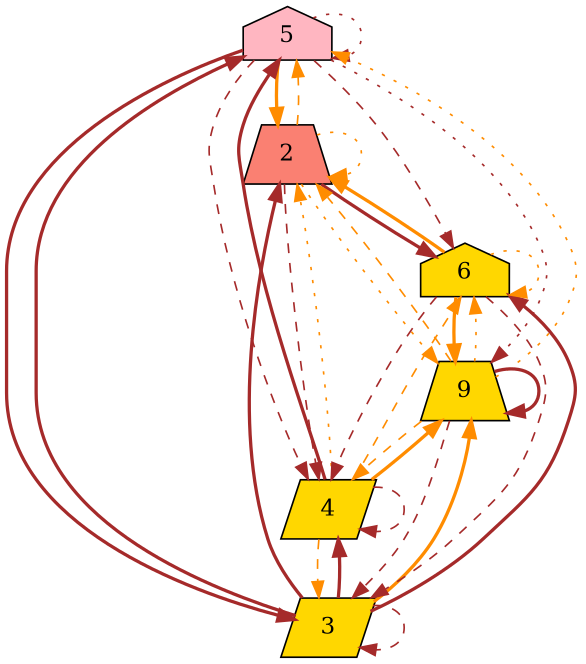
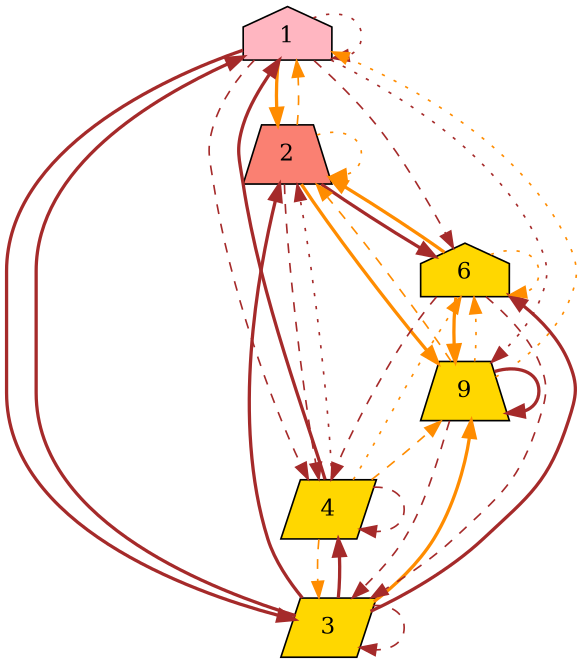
(288, 36) -> (288, 36)
(362, 269) -> (362, 269)
(320, 339) -> (320, 339)
(401, 395) -> (401, 395)
(393, 444) -> none
(400, 457) -> (400, 457)
